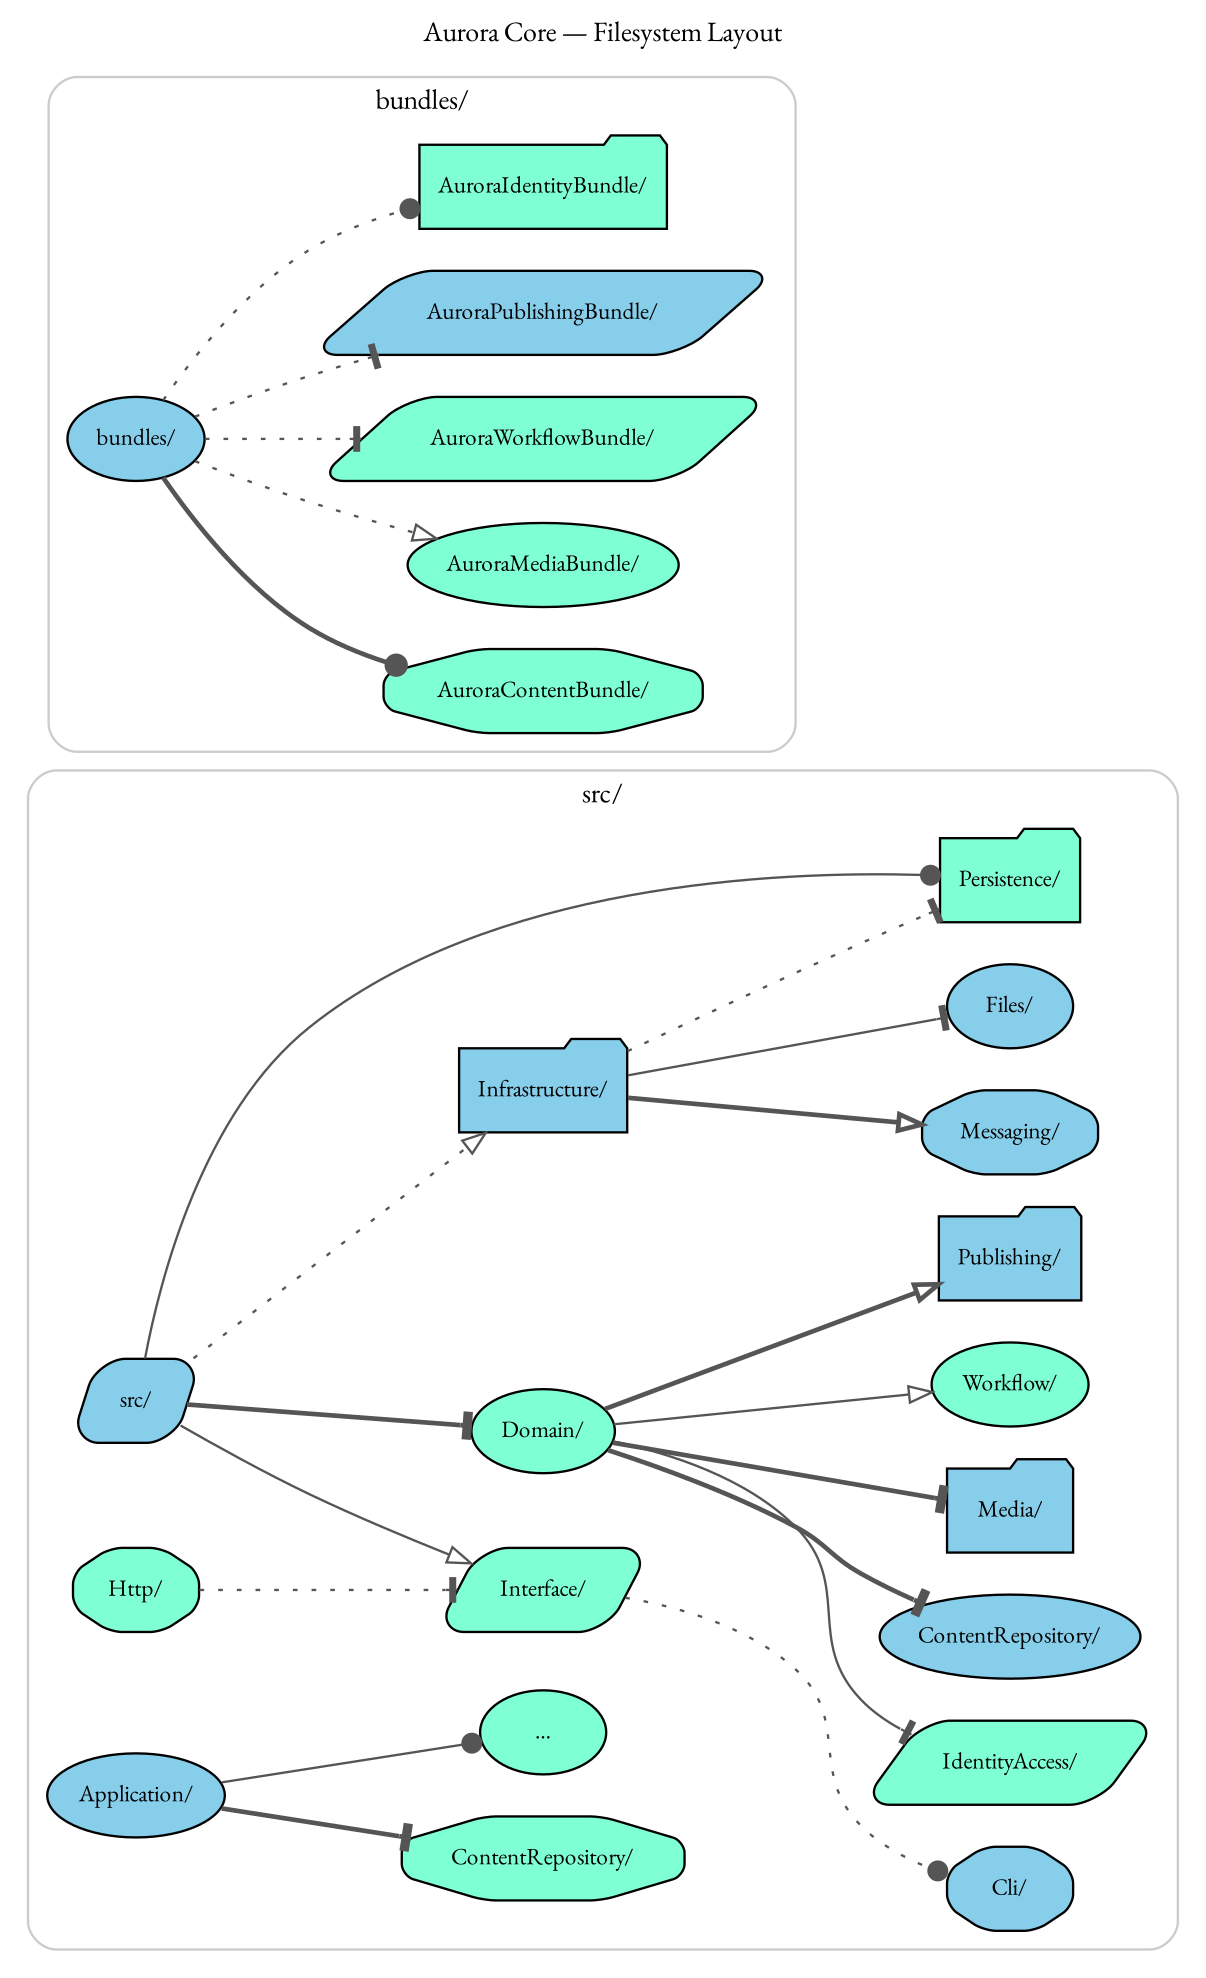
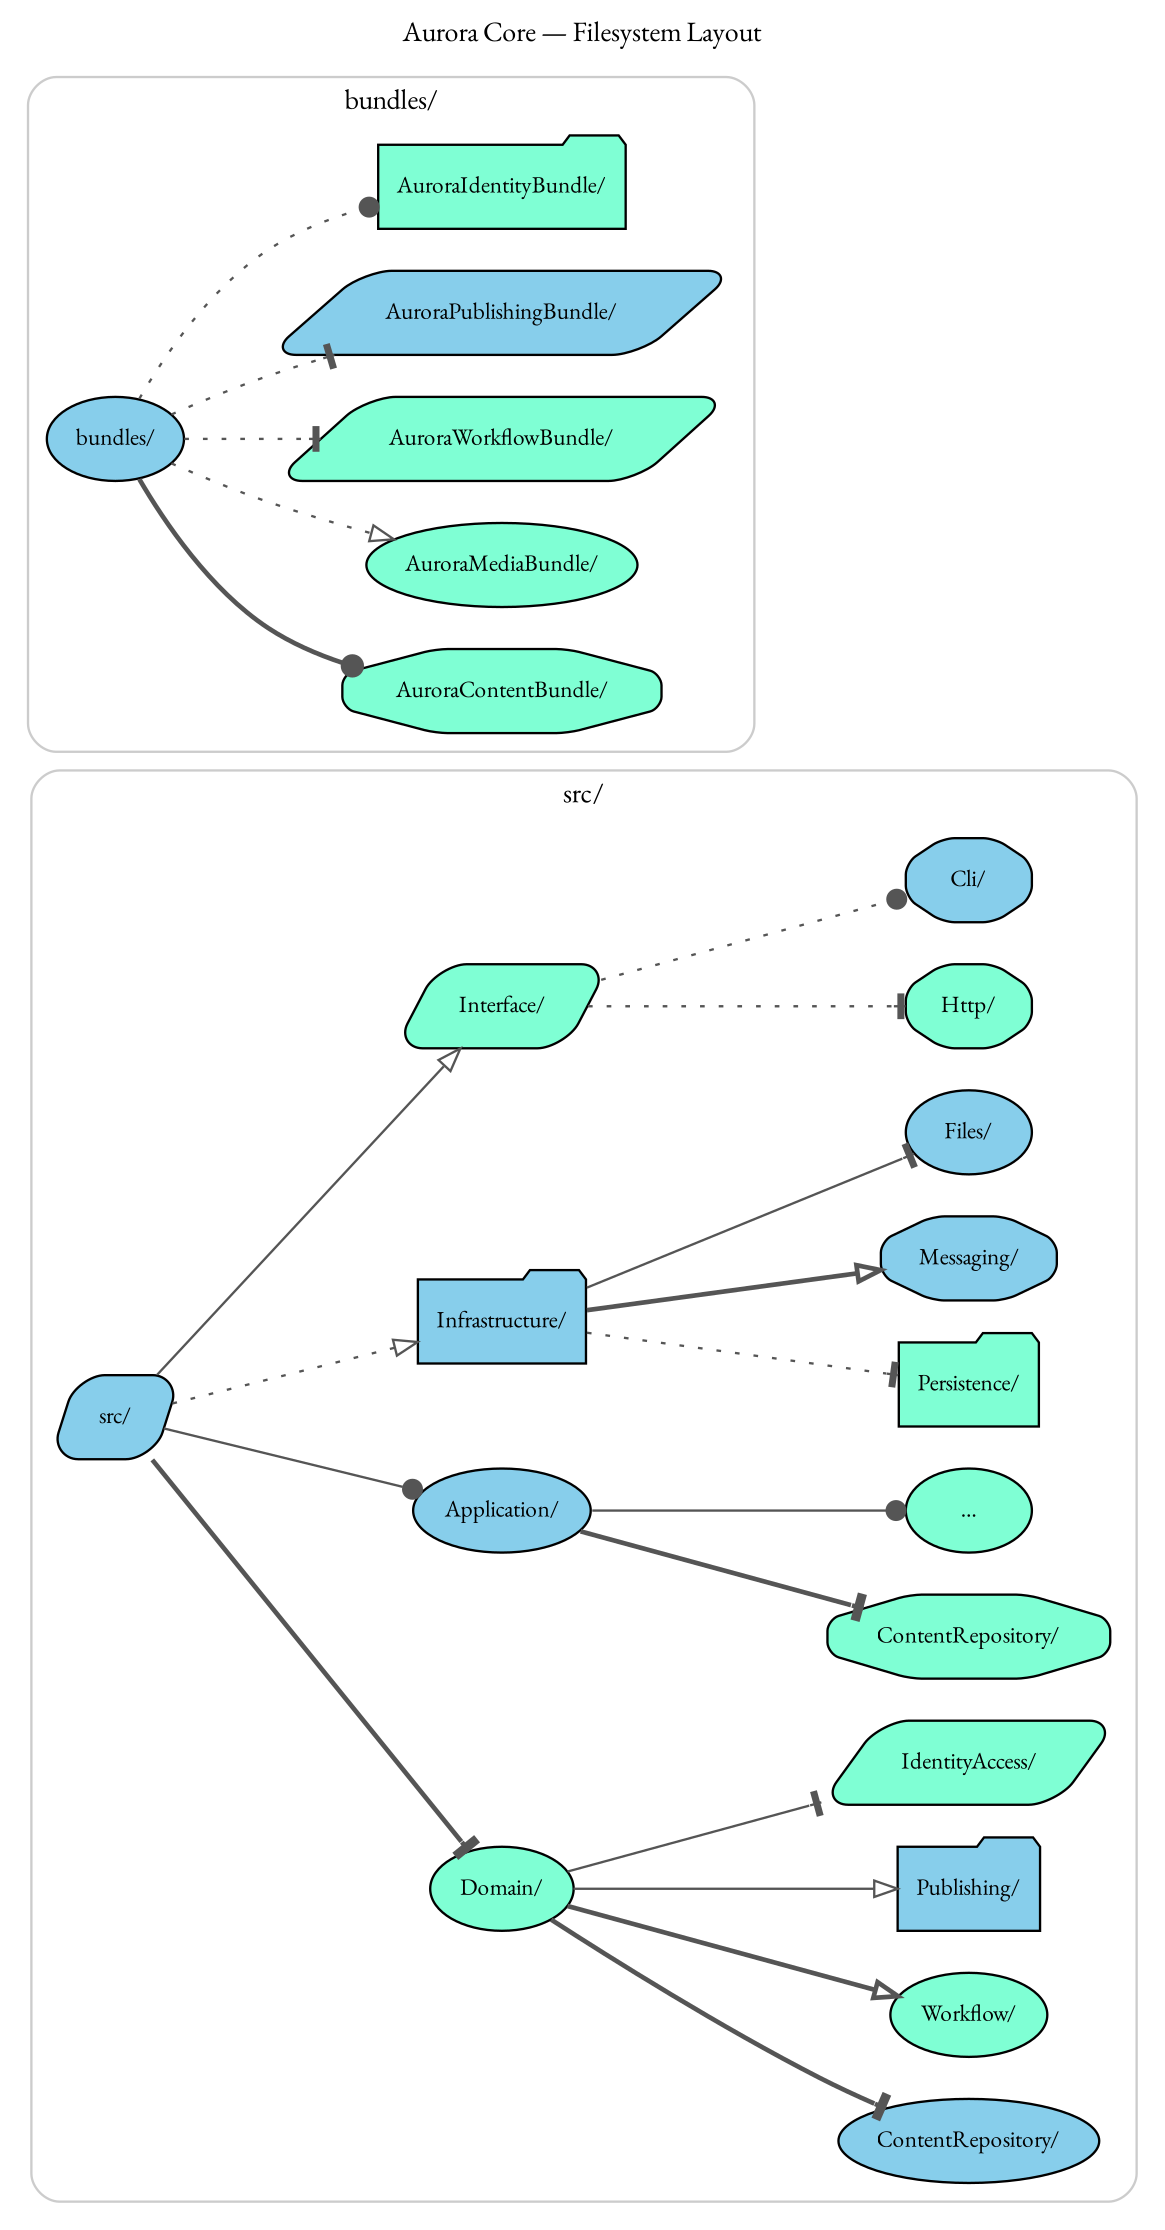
(423, 960) -> (283, 1458)
(761, 1351) -> (724, 1889)
(761, 1409) -> (721, 1948)
(1010, 1511) -> none
(322, 1590) -> (741, 1006)
